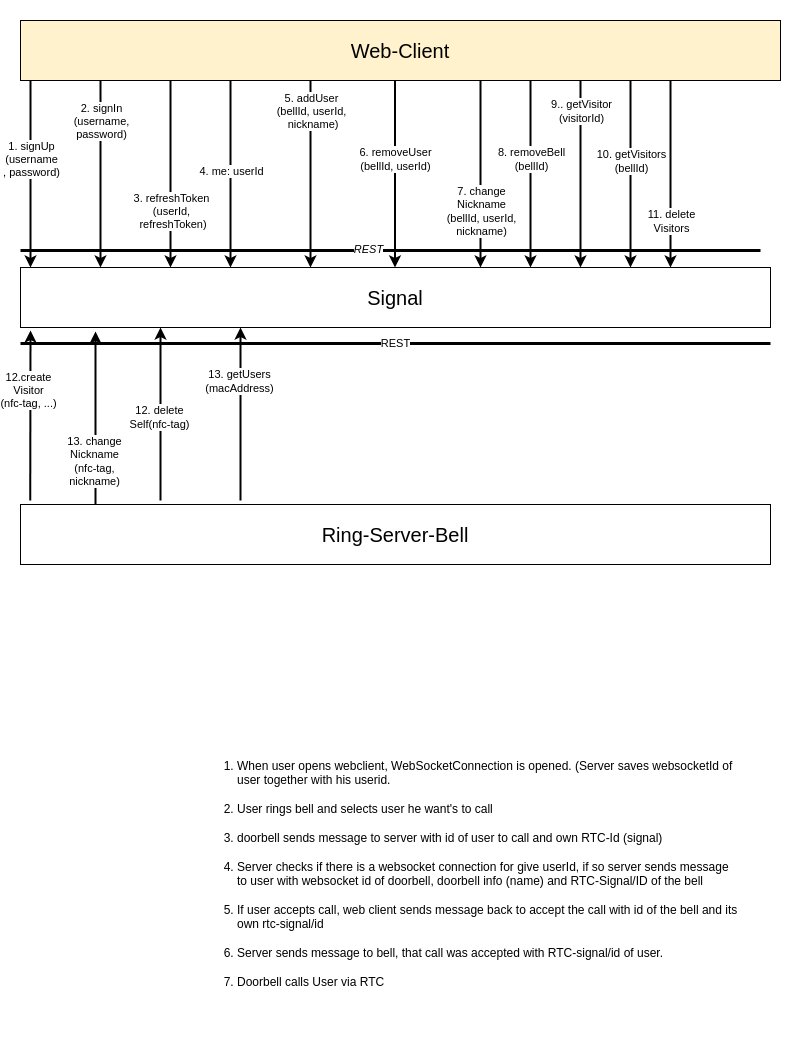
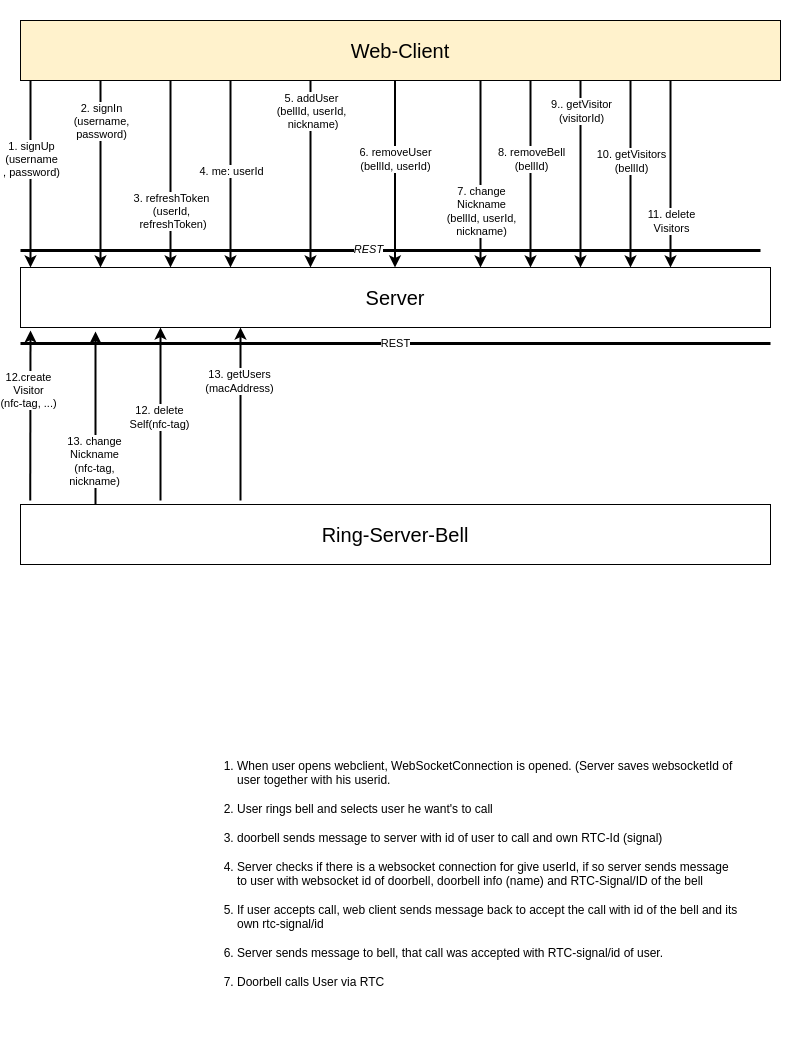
(396, 298) -> (396, 298)
